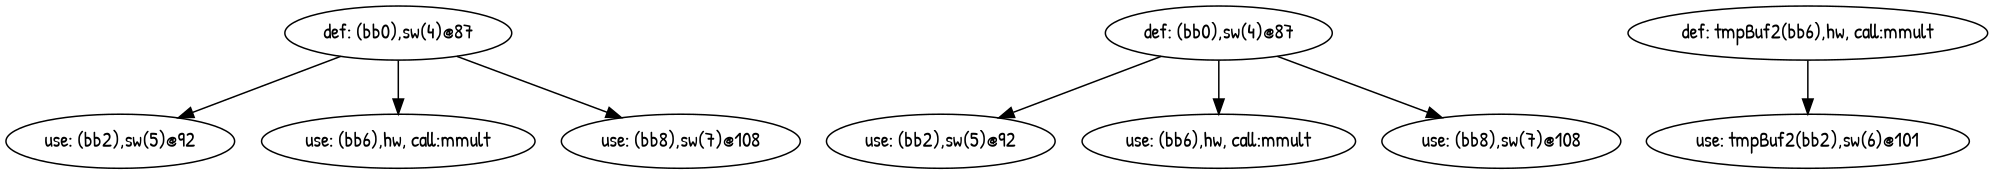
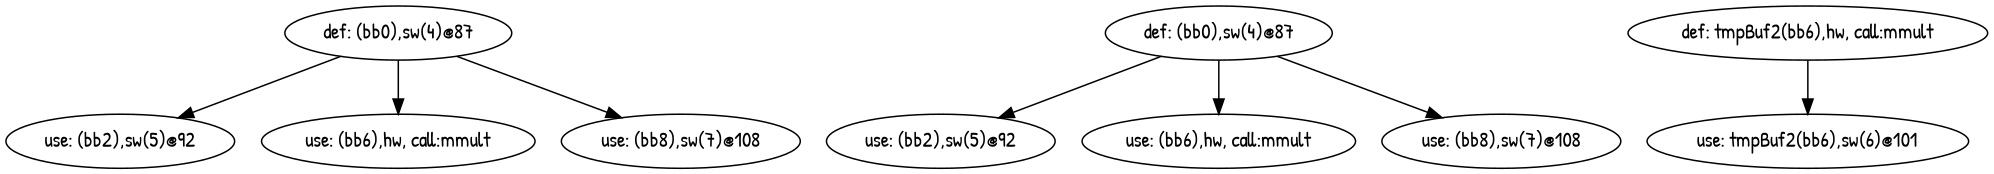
(1808, 141) -> (1808, 141)
